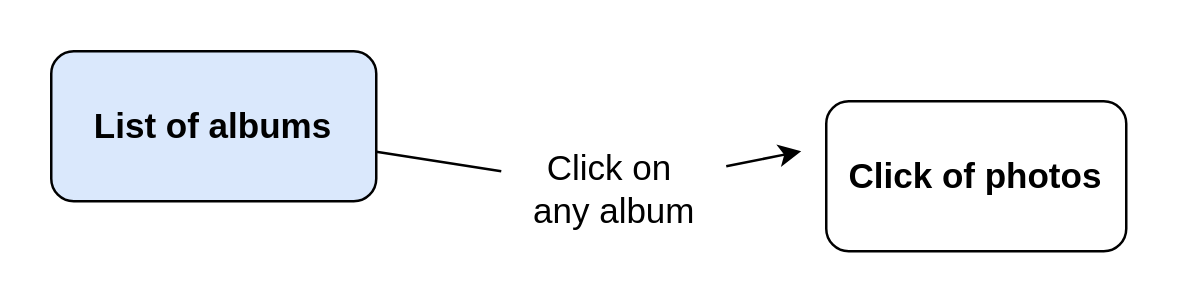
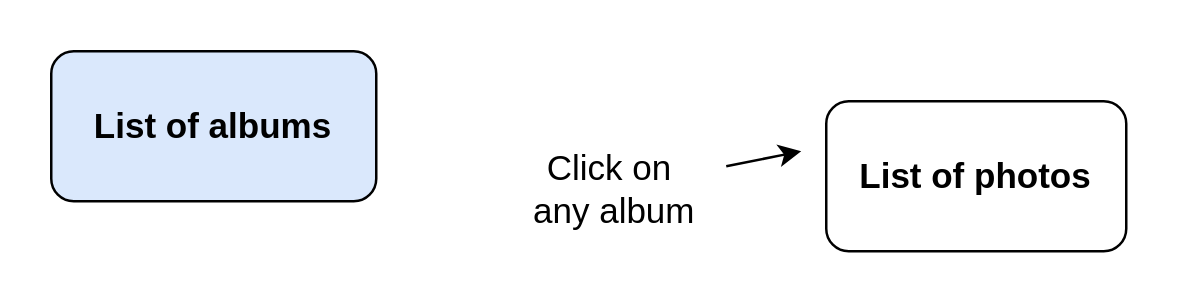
(439, 161) -> none
(976, 176) -> (976, 176)
